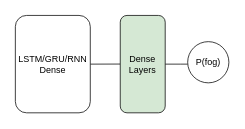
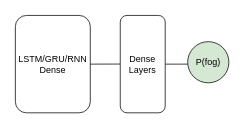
(209, 62) -> (209, 62)
(143, 64) -> (143, 64)
